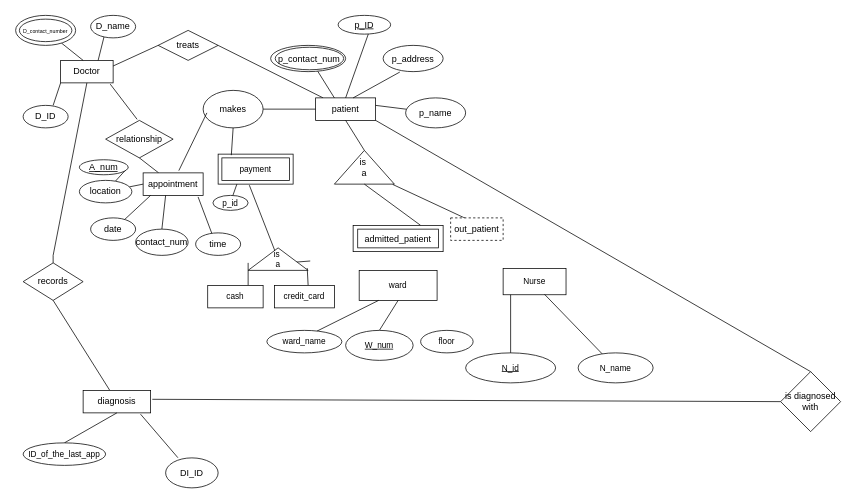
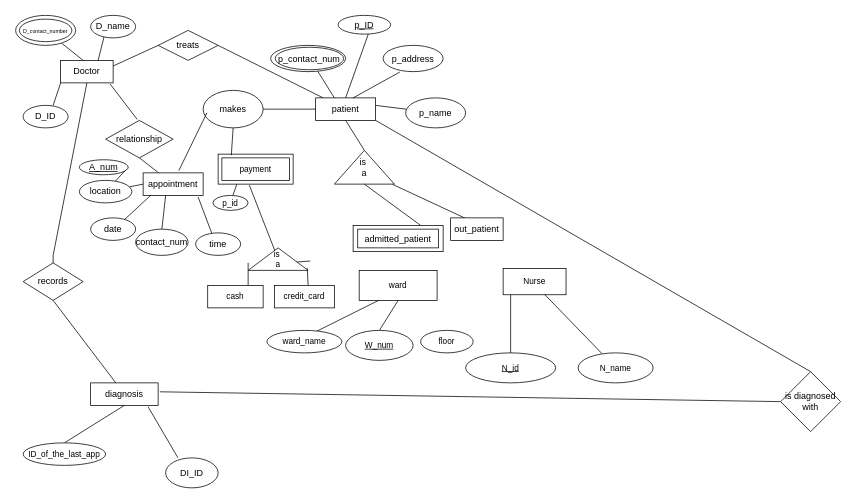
(477, 229) -> (477, 229)
(117, 402) -> (124, 394)
